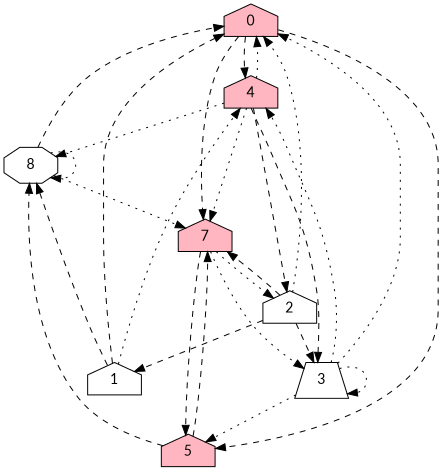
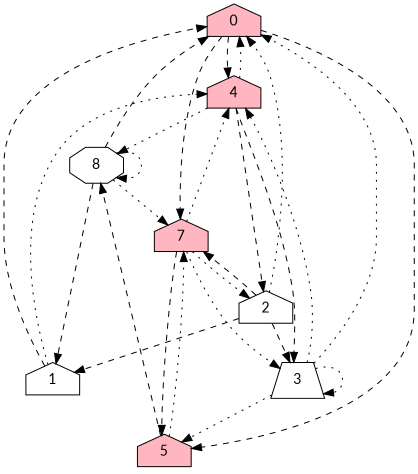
(230, 160) -> (206, 170)
(71, 280) -> (76, 269)
(203, 354) -> (179, 349)
